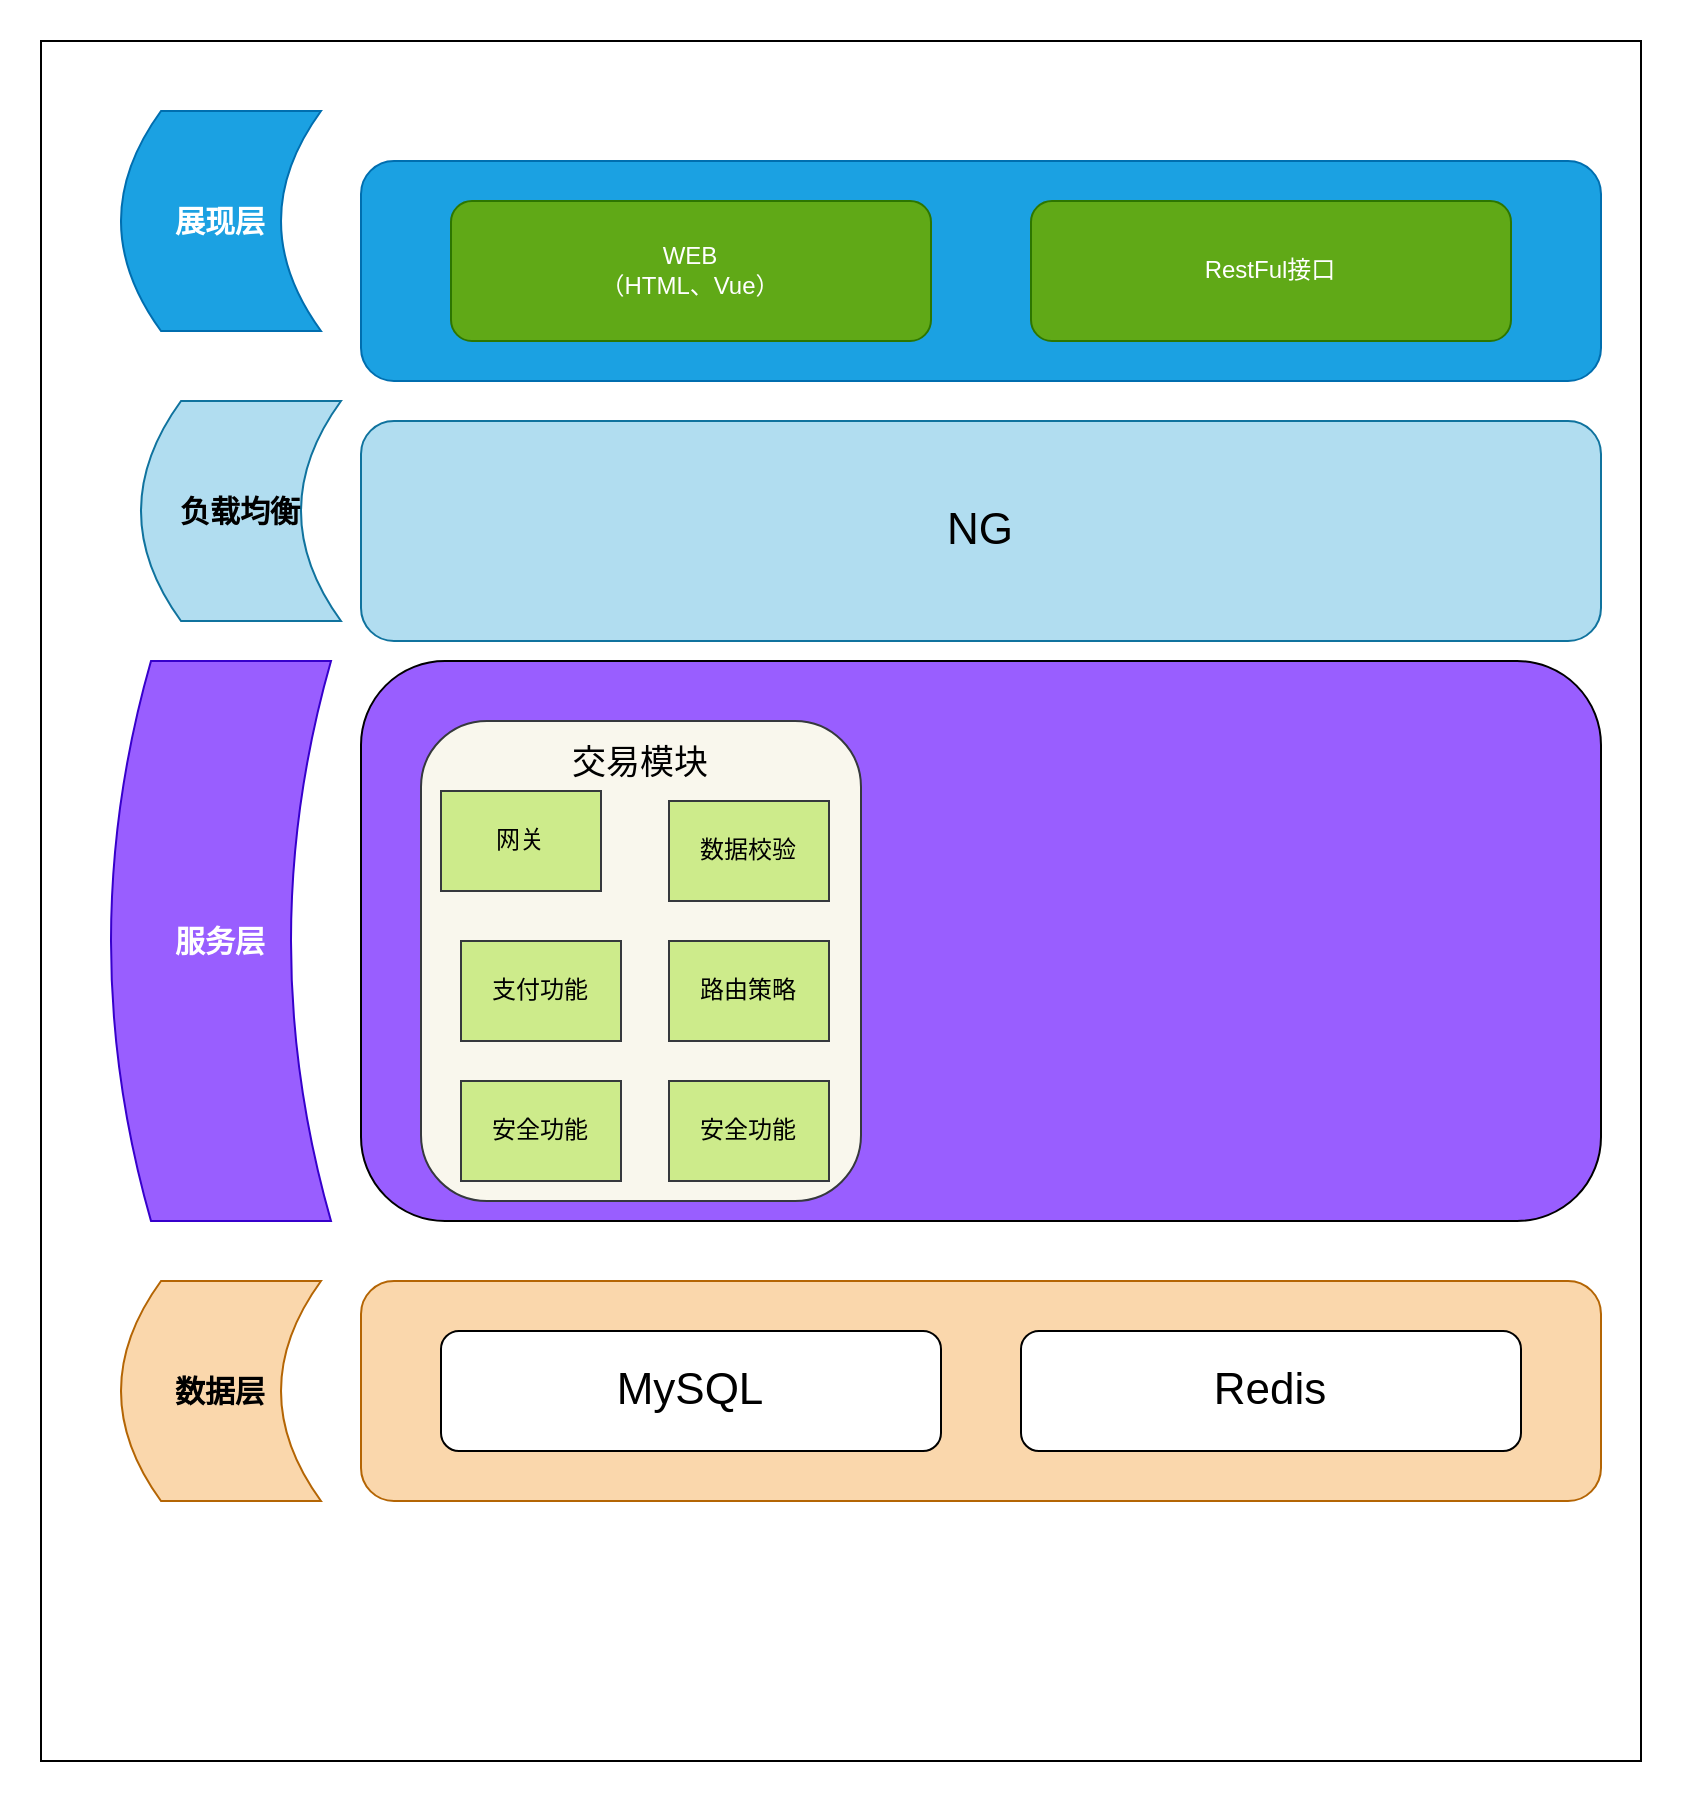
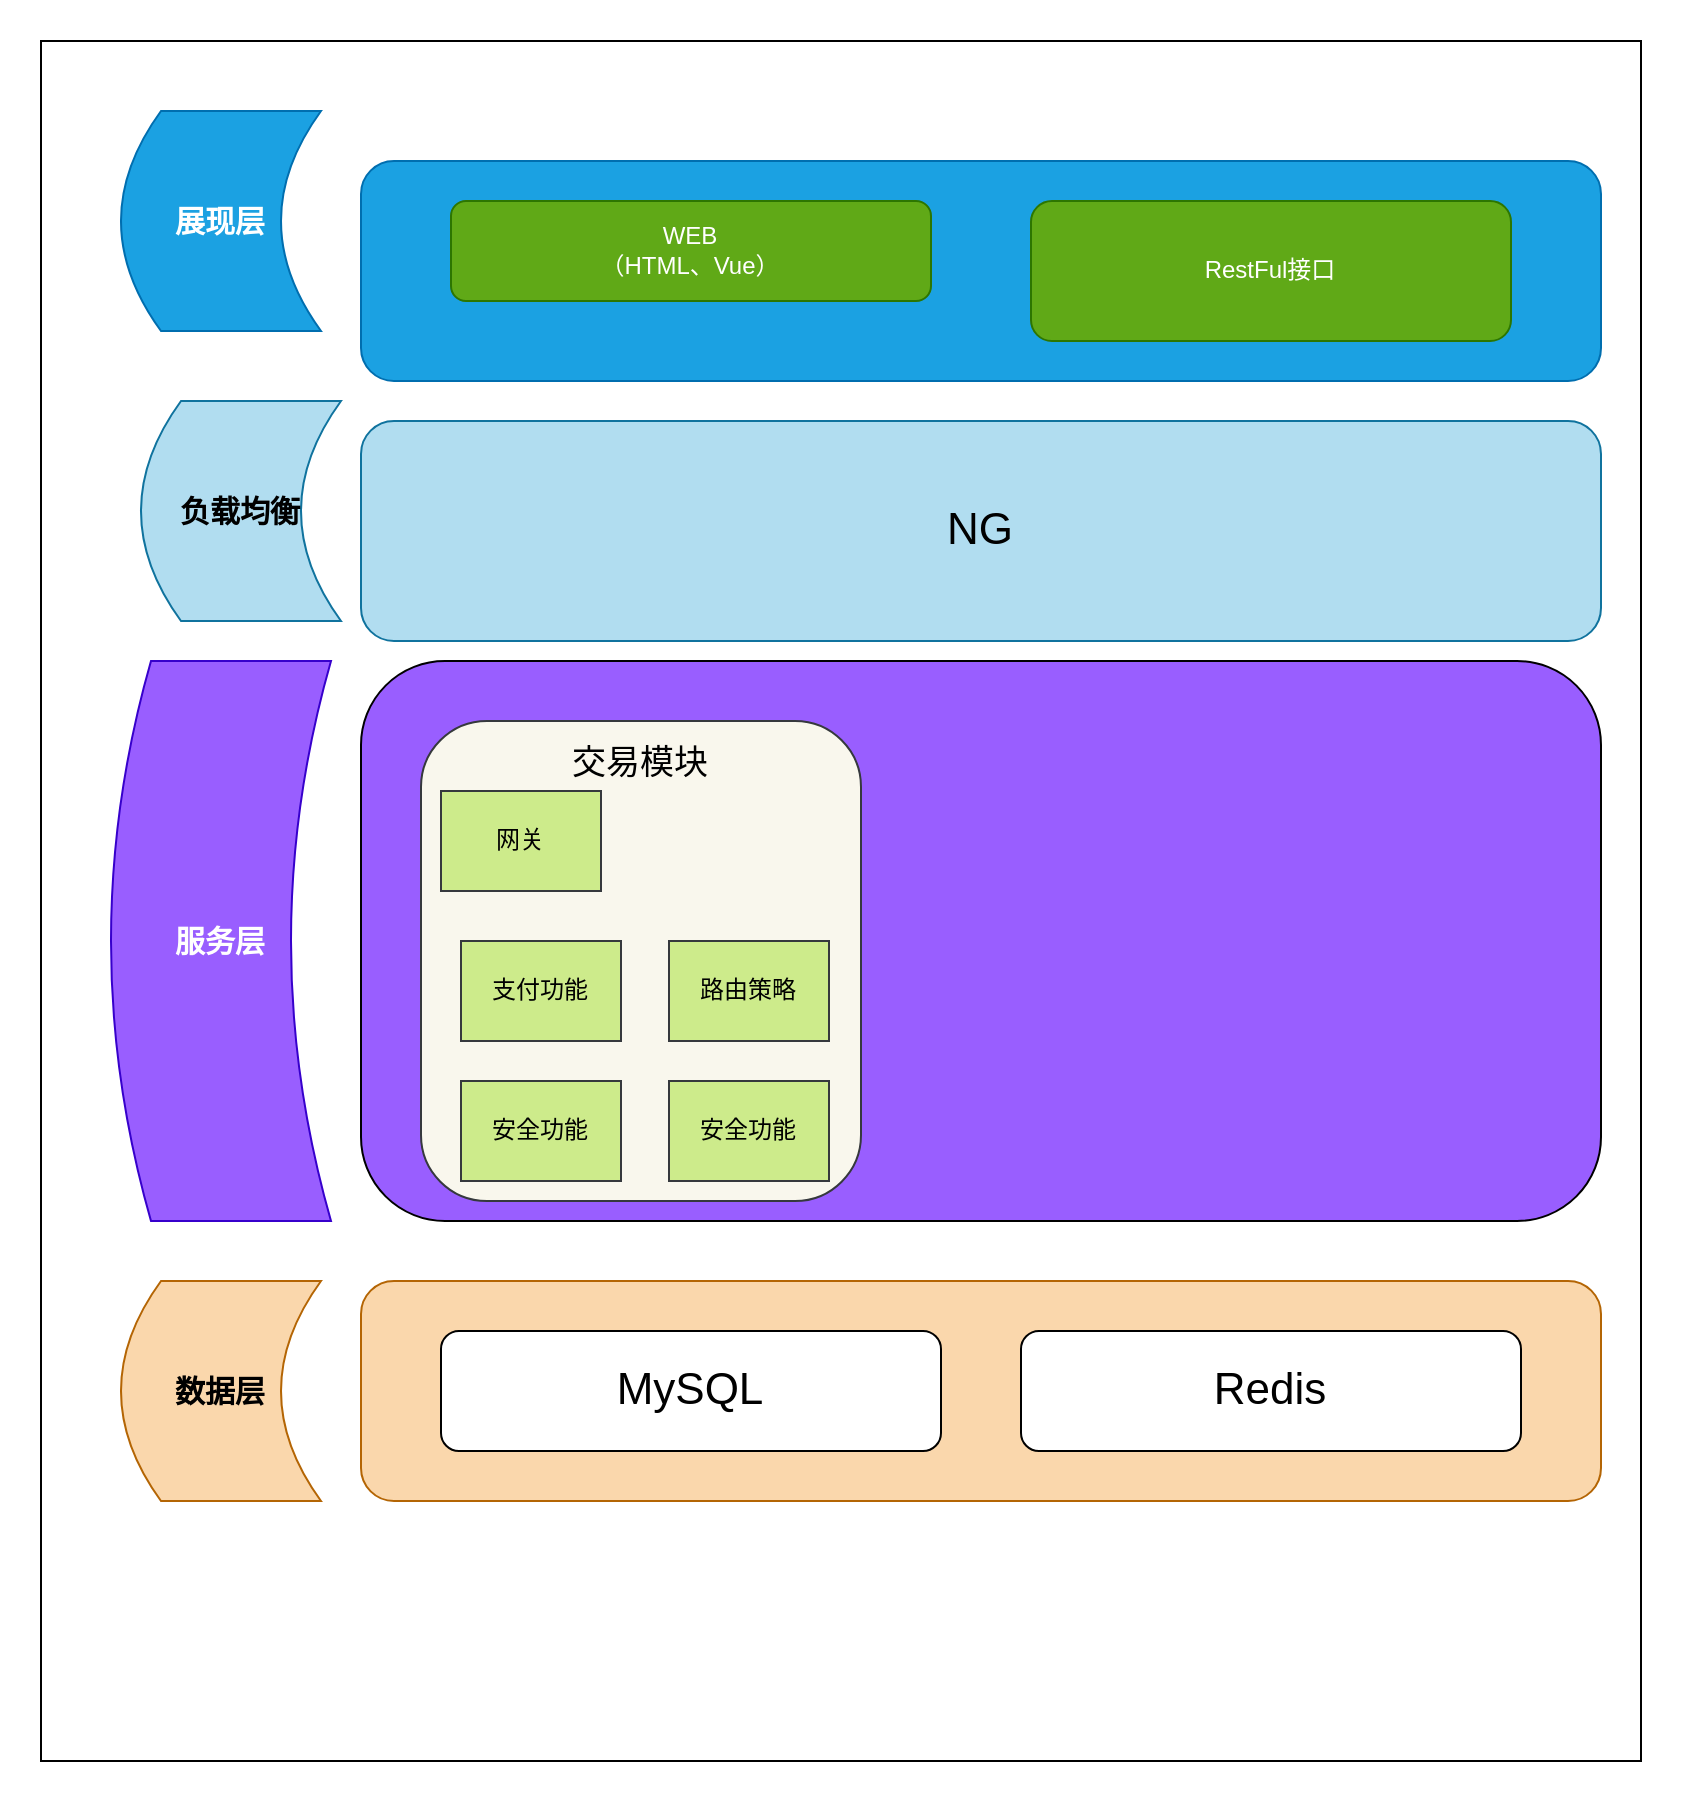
(691, 271) -> (691, 251)
(749, 851) -> none
